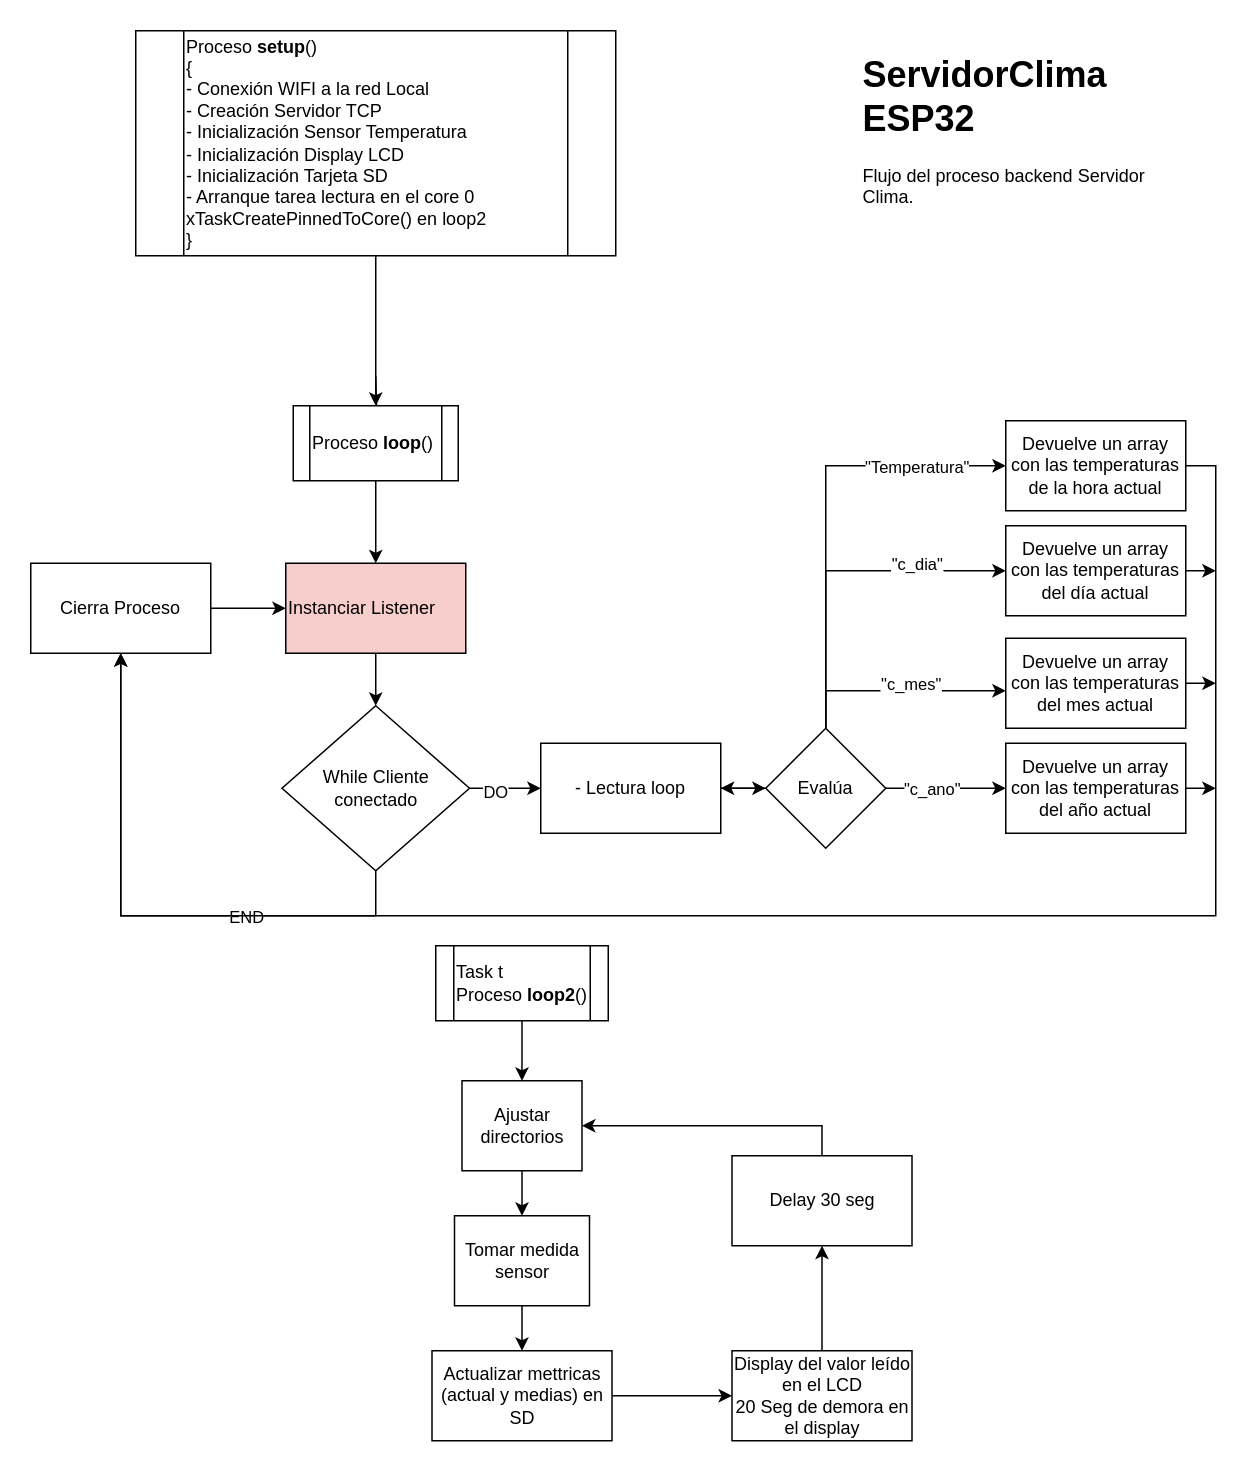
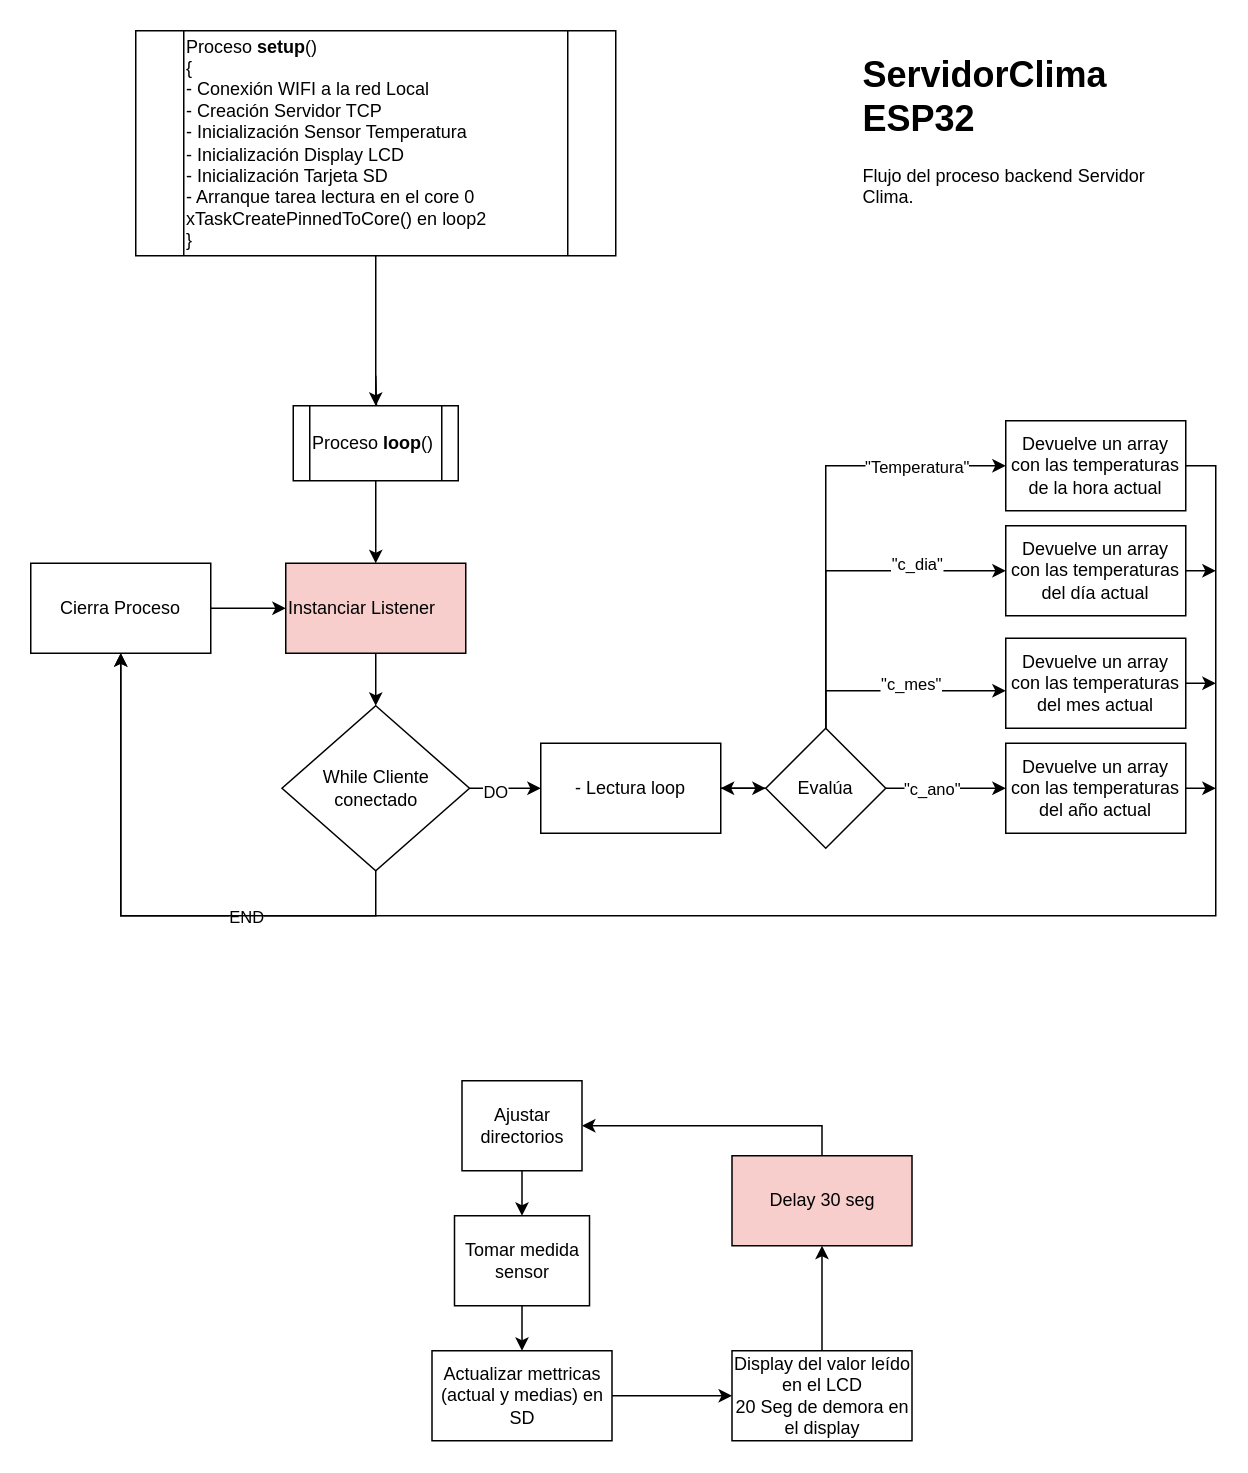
(522, 983) -> none
(522, 1046) -> none
(822, 1201) -> (822, 1201)
